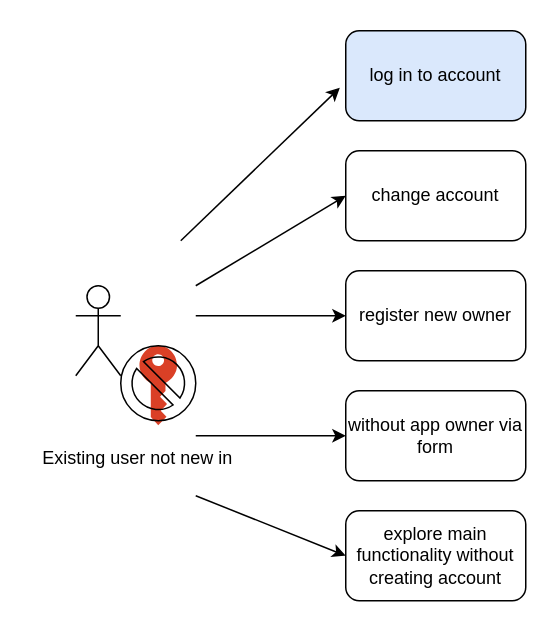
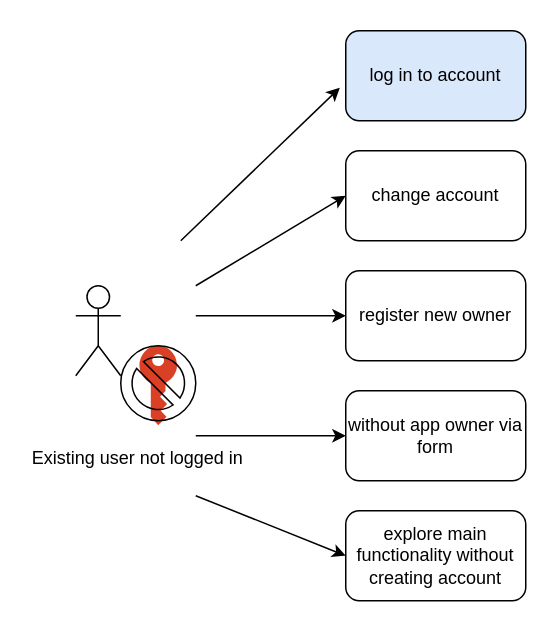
(138, 458) -> (138, 458)
